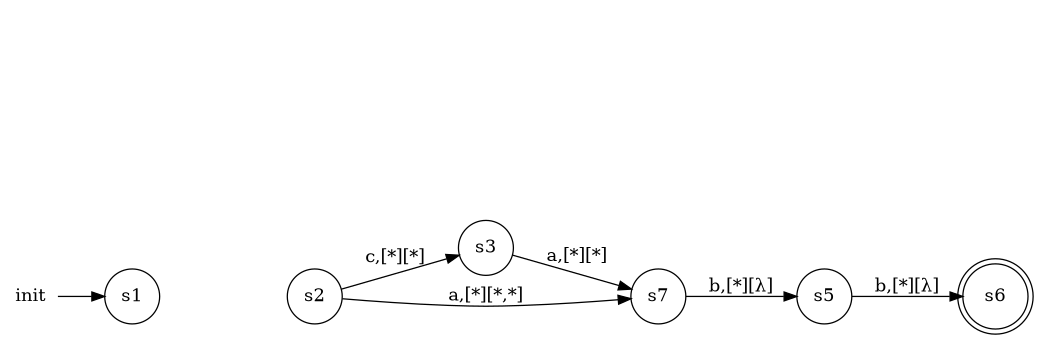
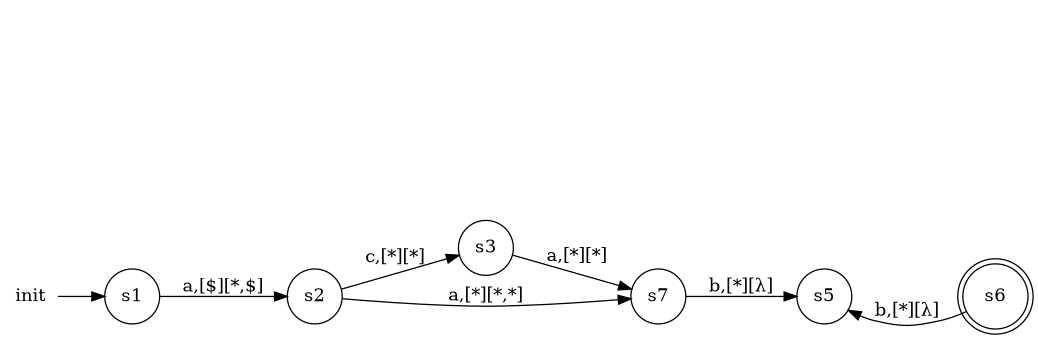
none -> (217, 296)
(901, 296) -> (913, 325)
